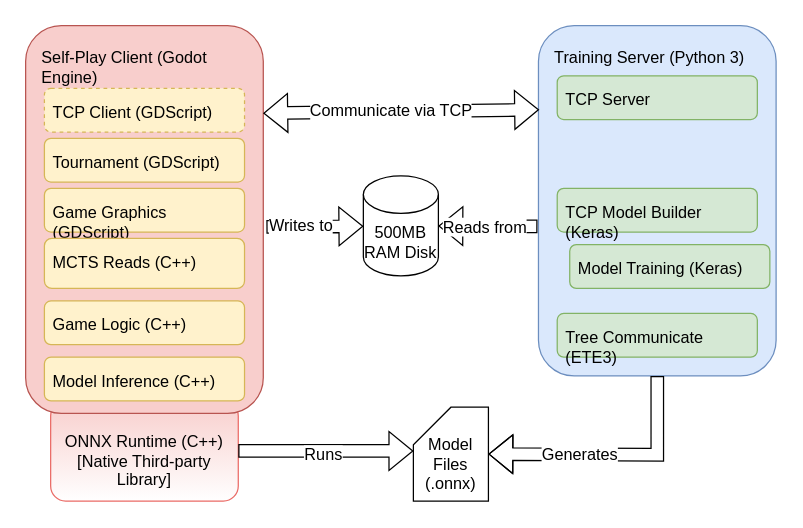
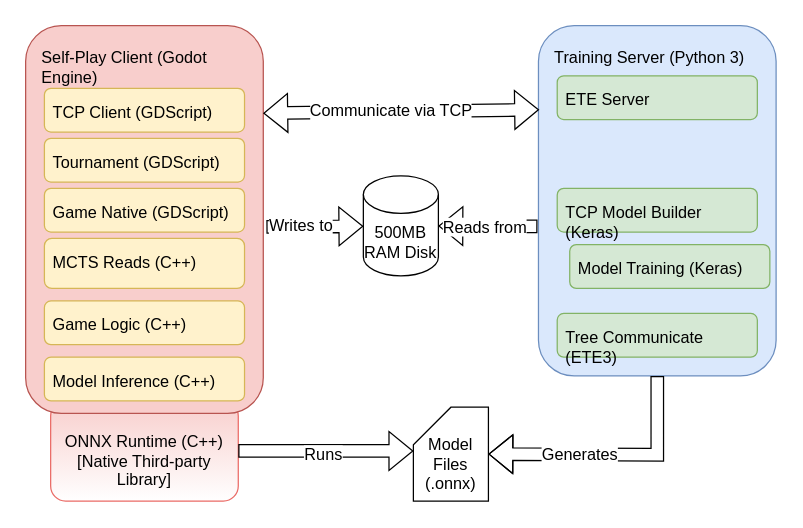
(609, 100) -> (609, 100)
(144, 110) -> (144, 110)
(146, 223) -> (145, 213)
